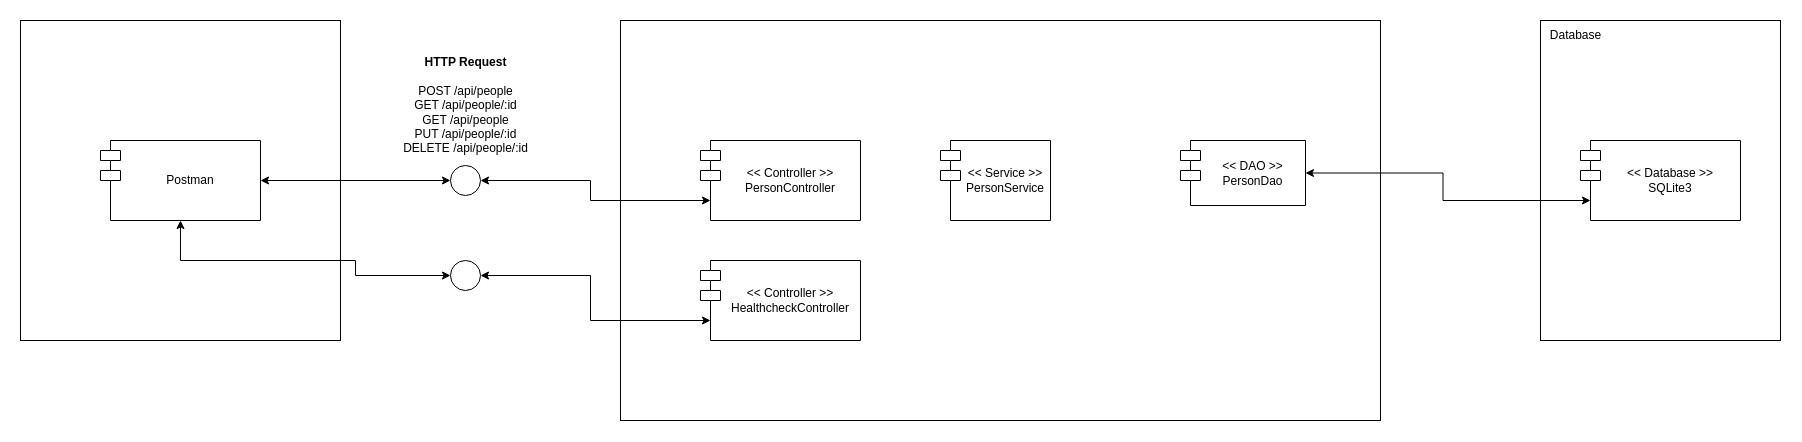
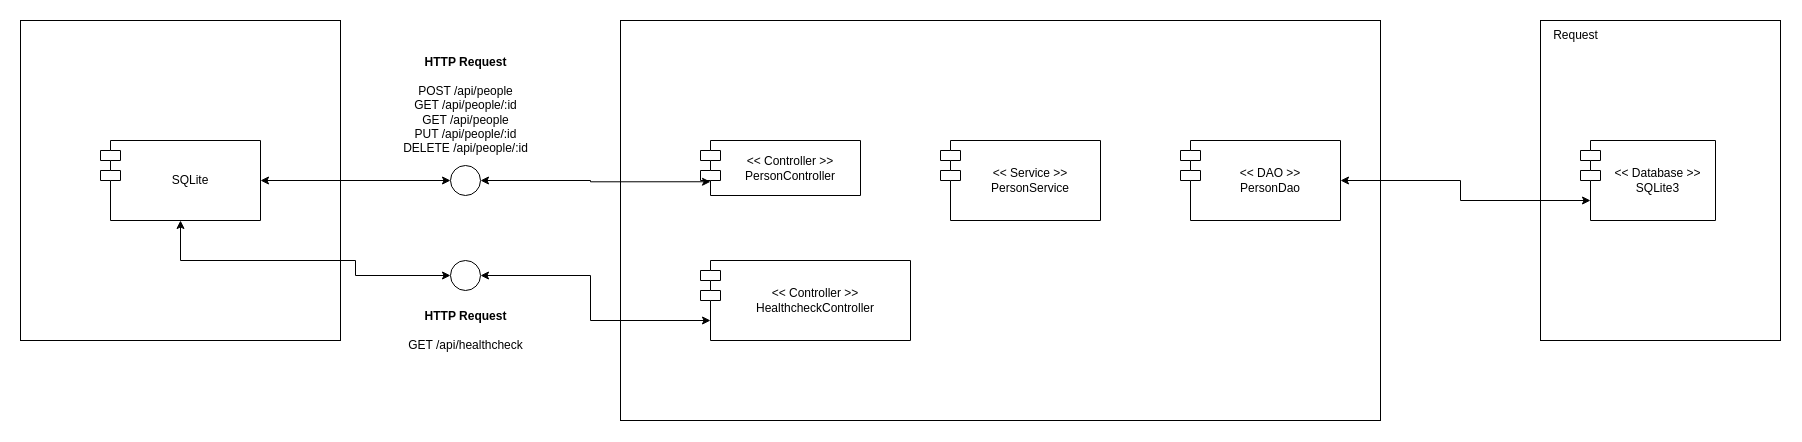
(1576, 36) -> (1576, 36)
(1243, 173) -> (1261, 181)
(191, 181) -> (191, 181)
(781, 181) -> (781, 168)
(996, 181) -> (1021, 181)
(1661, 181) -> (1648, 181)
(781, 301) -> (806, 301)
none -> (466, 331)
